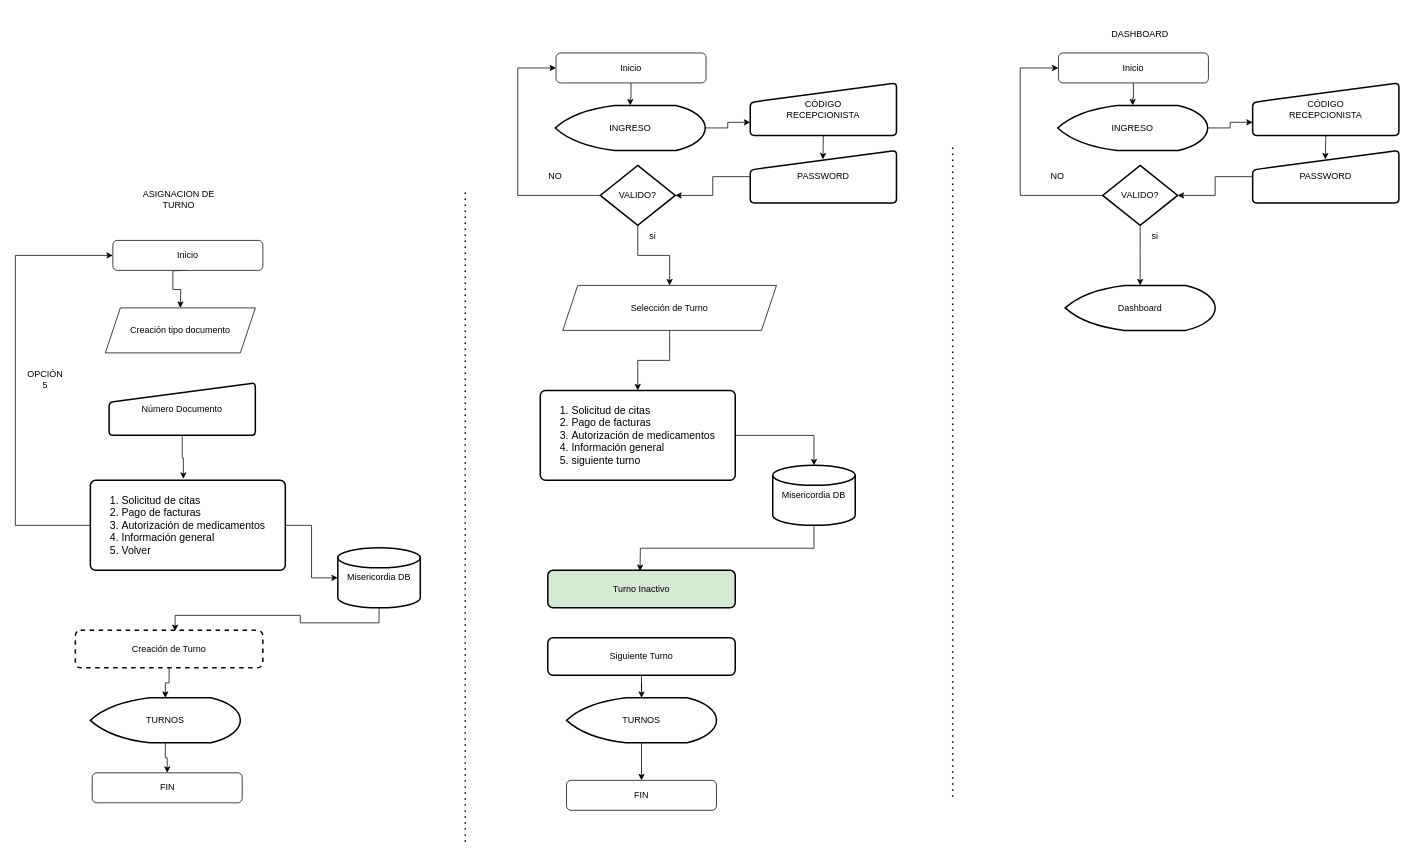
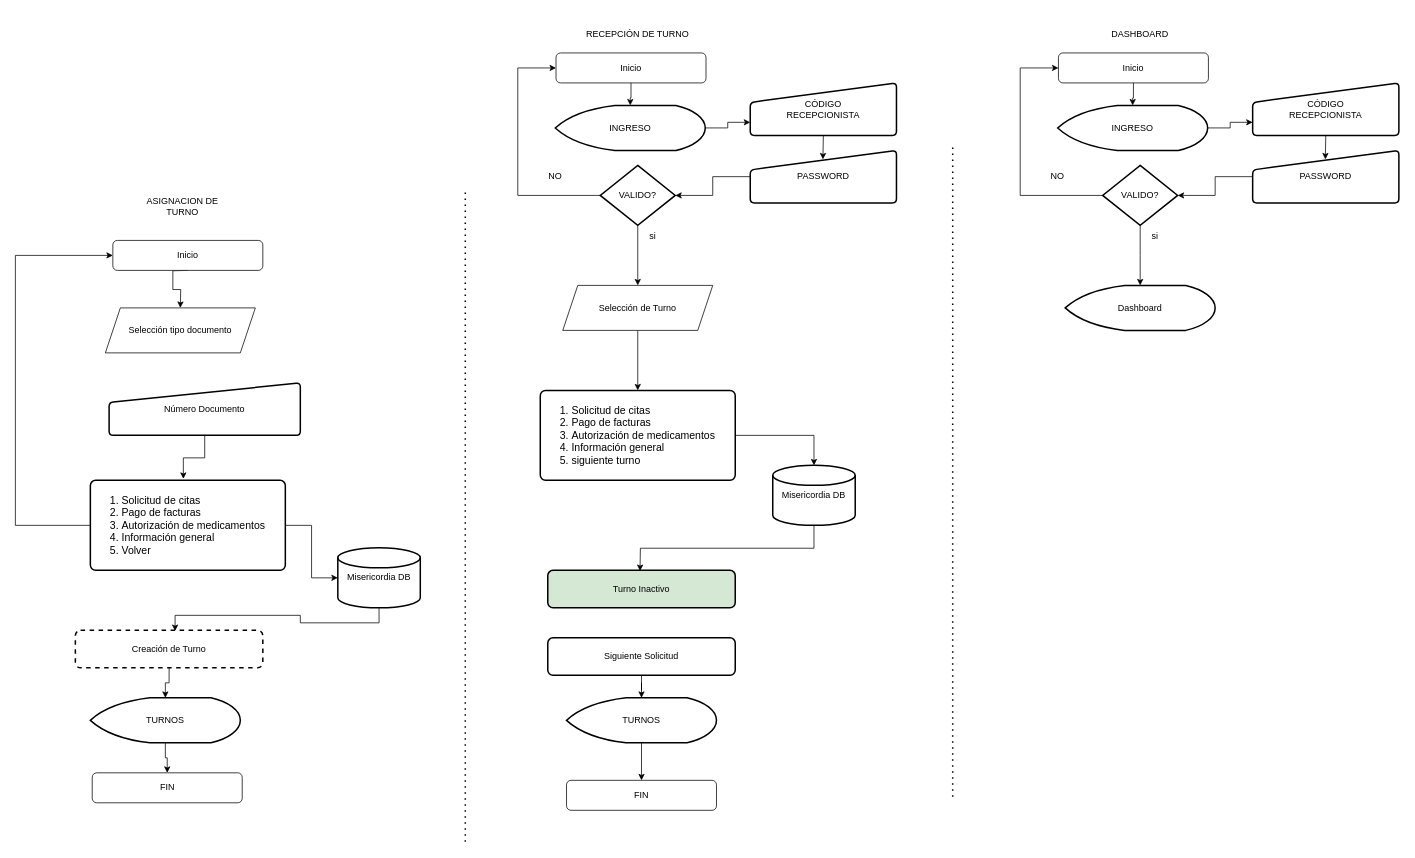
none -> (638, 34)
(179, 199) -> (182, 207)
(670, 308) -> (638, 308)
(180, 330) -> (180, 330)
(45, 379) -> none
(182, 409) -> (205, 409)
(642, 657) -> (642, 657)
